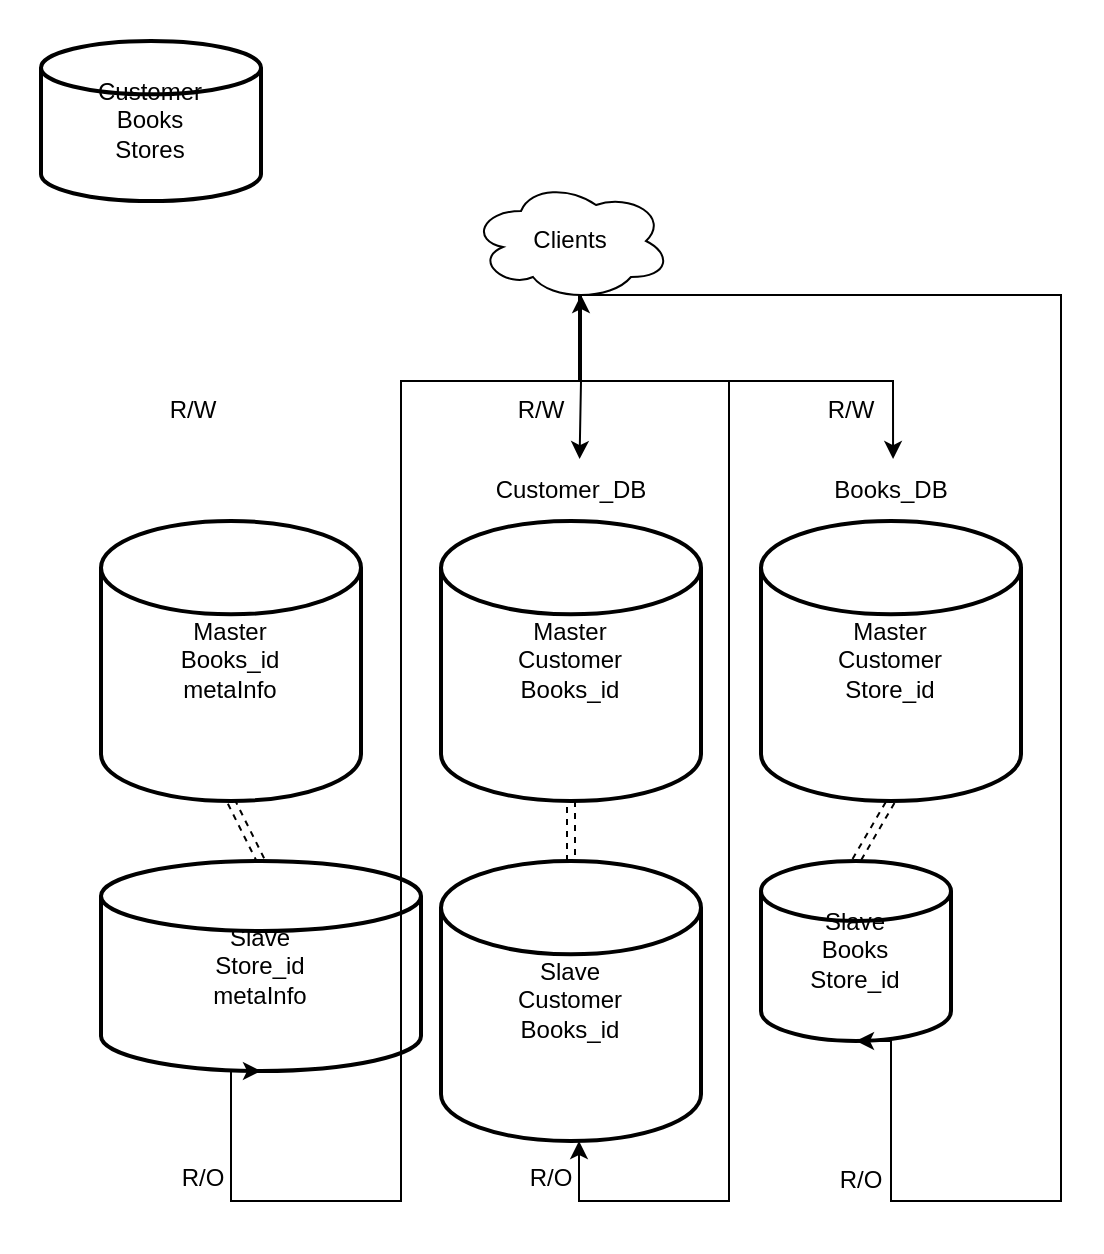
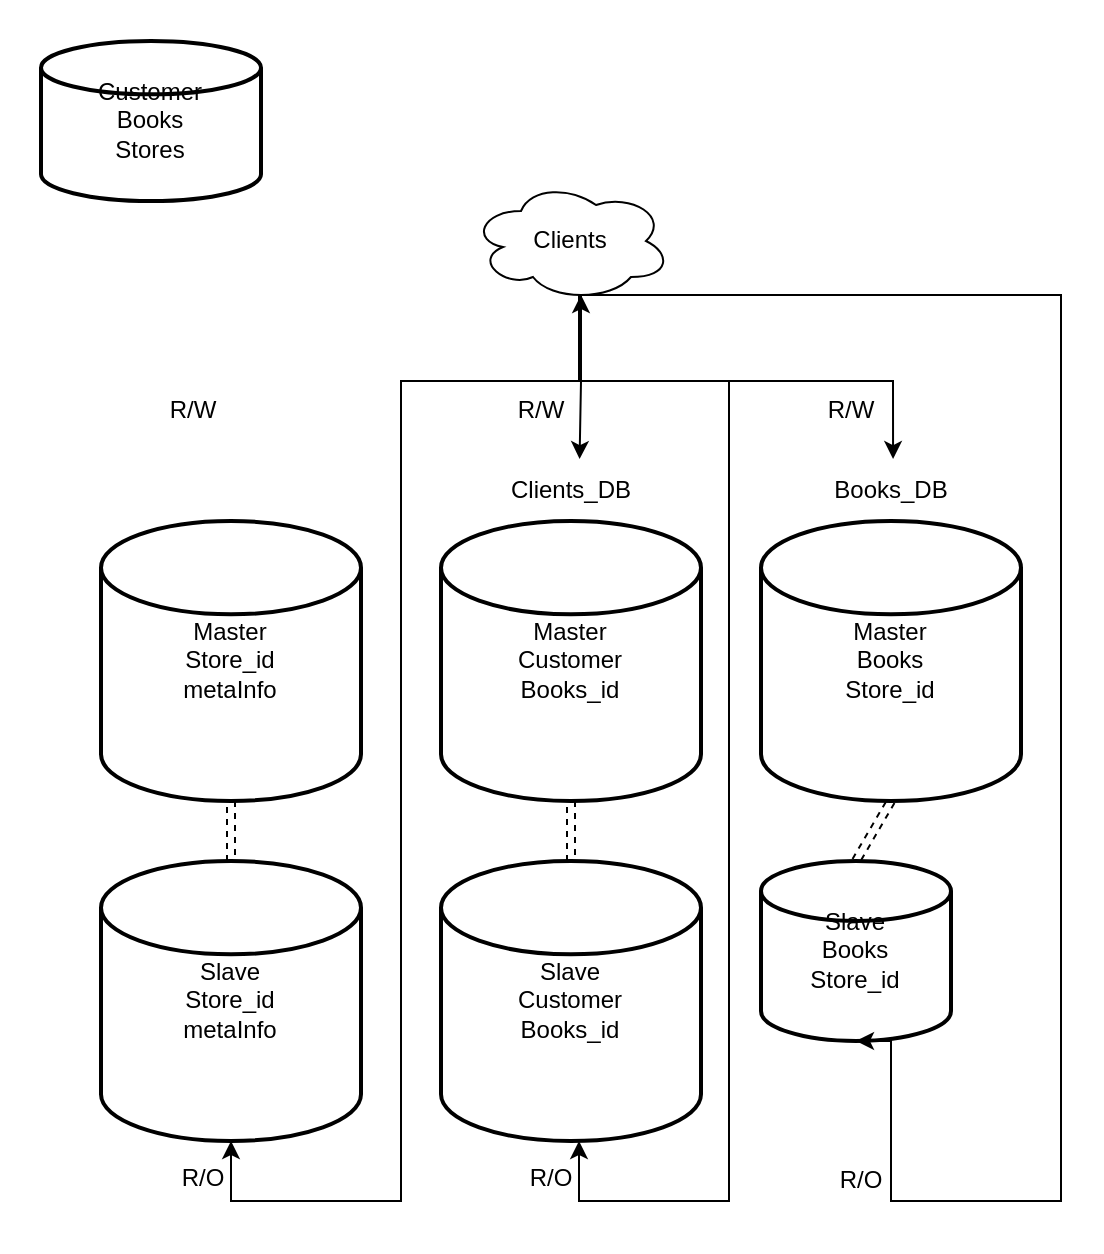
(572, 491) -> (572, 491)
(231, 661) -> (231, 661)
(891, 661) -> (891, 661)
(261, 966) -> (231, 1001)
